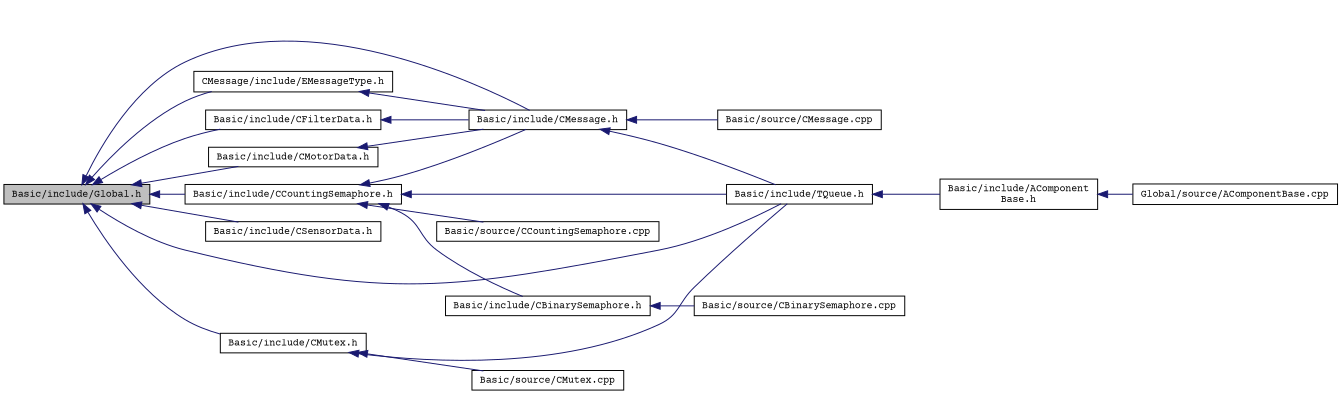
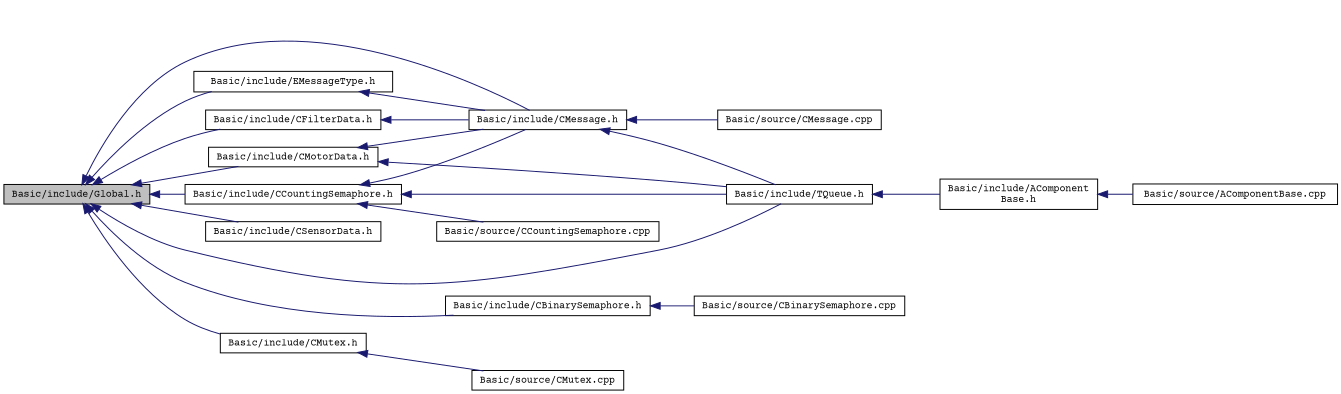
(293, 82) -> (293, 82)
(1235, 194) -> (1235, 194)
(450, 259) -> (259, 304)
(598, 345) -> (558, 173)
